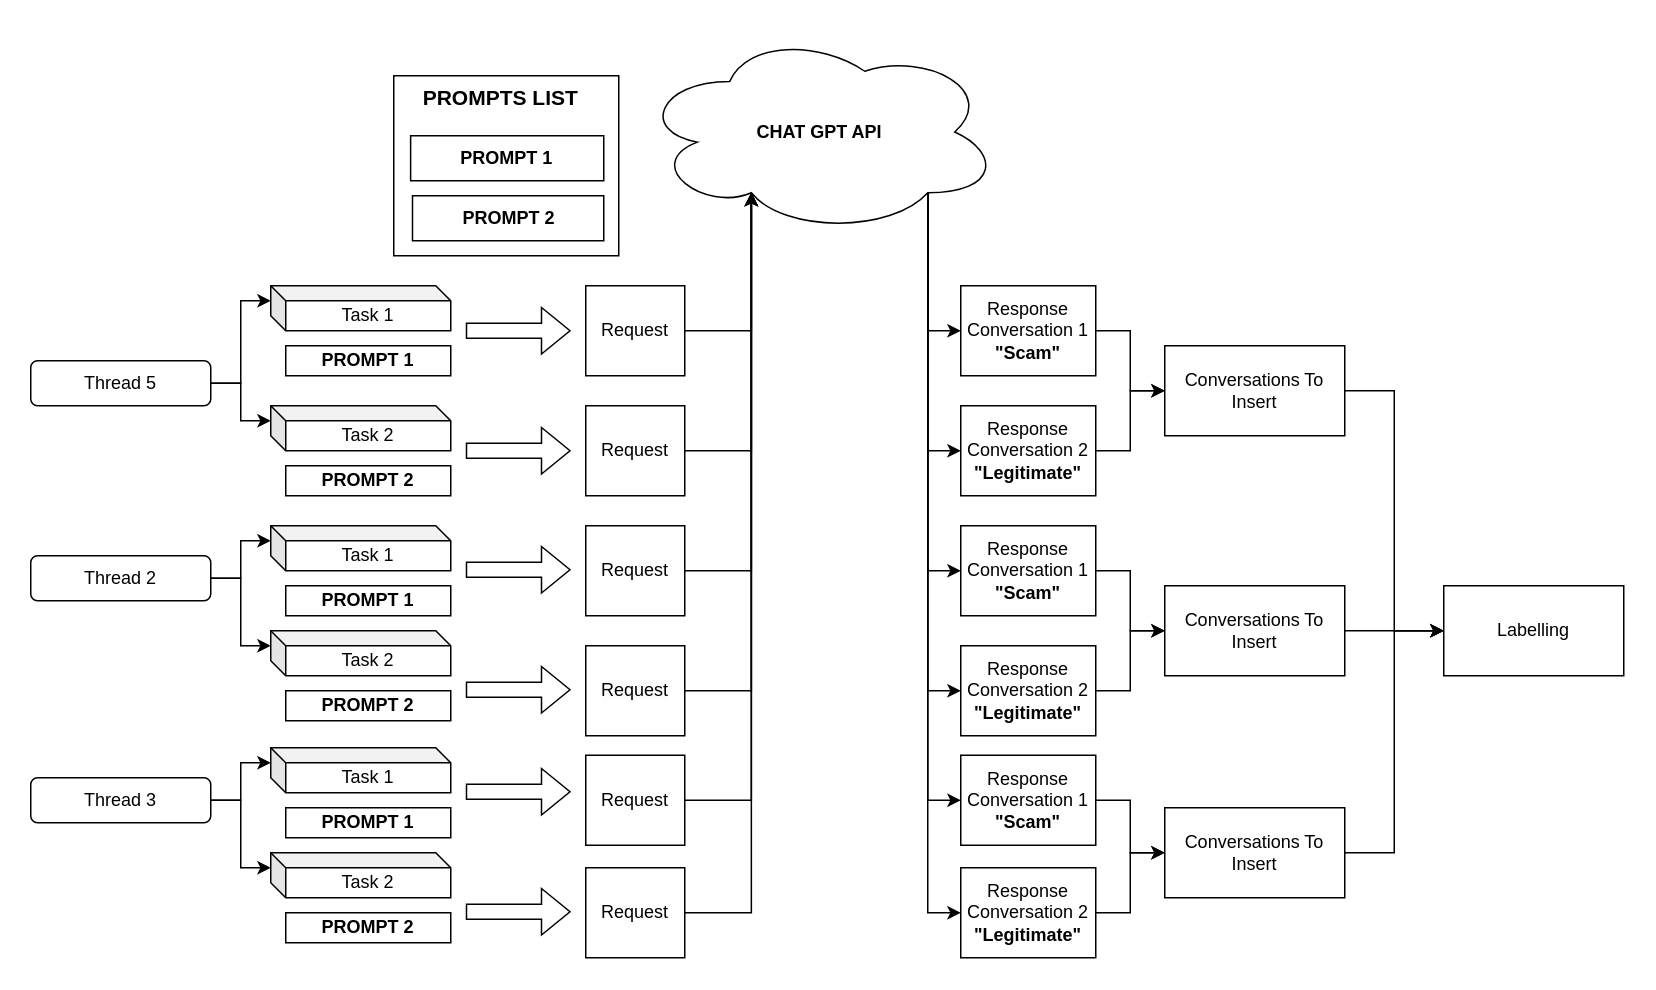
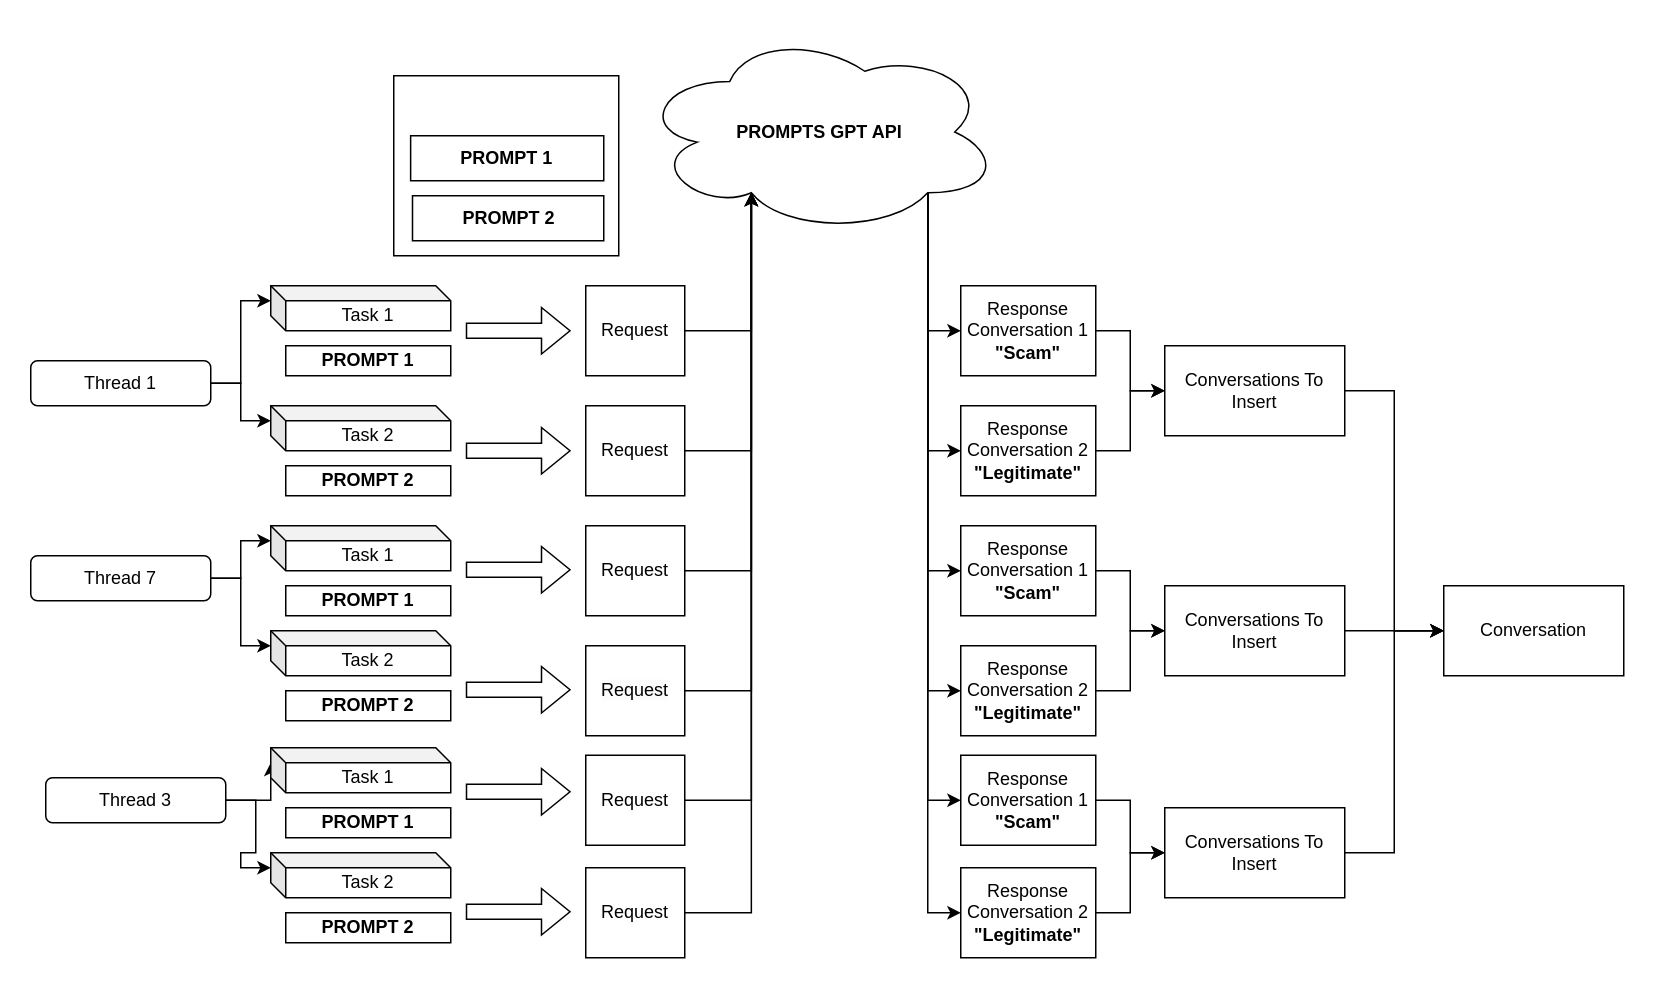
(502, 98) -> none
(820, 133) -> (820, 133)
(121, 383) -> (121, 383)
(121, 578) -> (121, 578)
(1534, 631) -> (1534, 631)
(121, 800) -> (136, 800)
